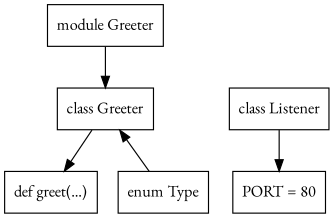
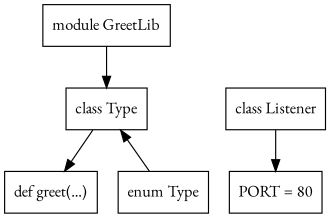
(105, 25) -> (107, 25)
(105, 109) -> (107, 109)
